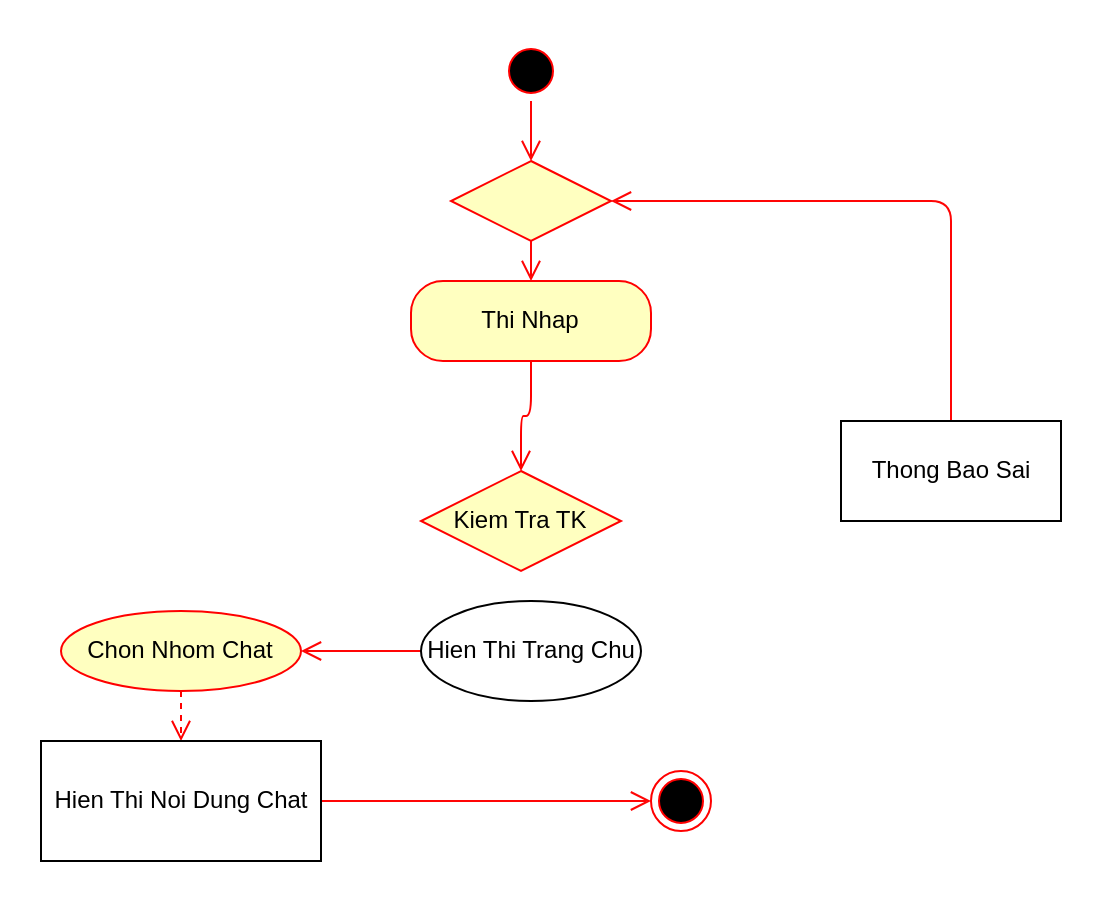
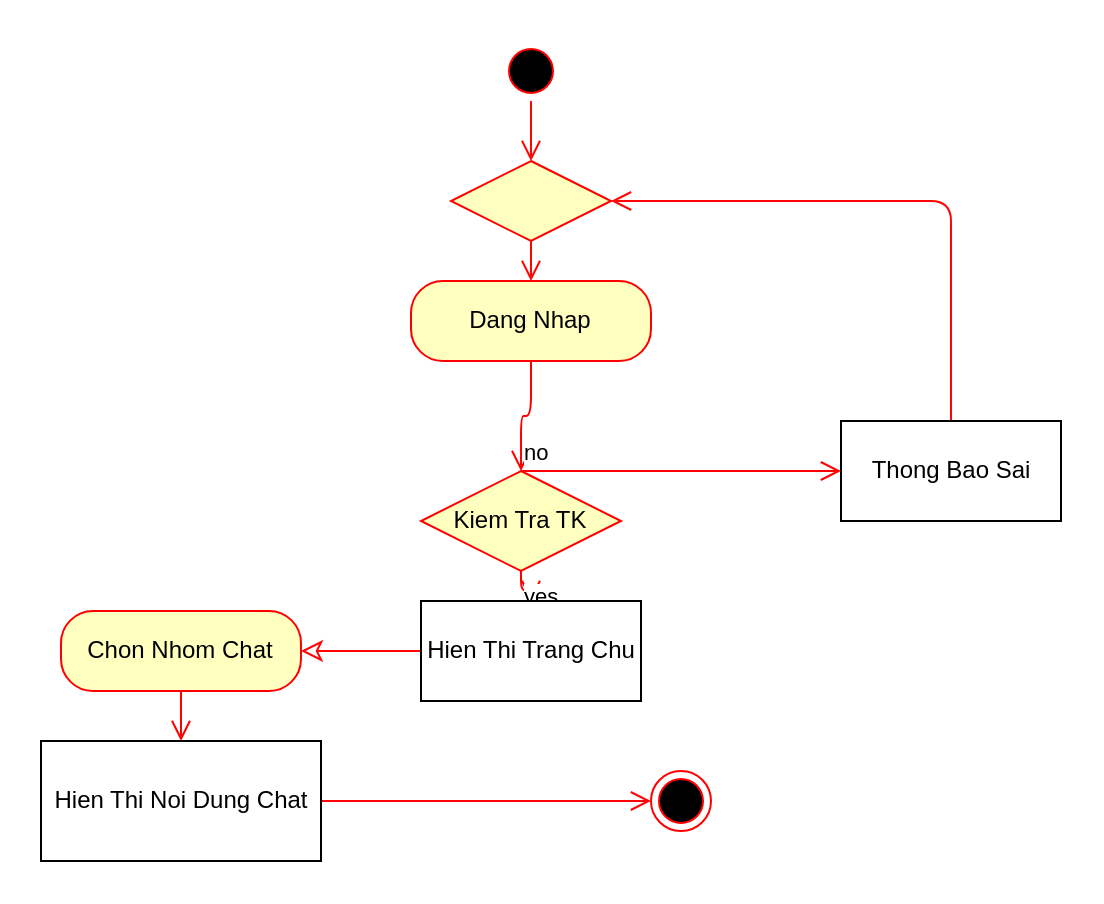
(531, 321) -> (531, 321)
none -> (674, 471)
none -> (523, 590)
(181, 651) -> (181, 651)
(313, 651) -> (319, 651)
(531, 651) -> (531, 651)
(181, 715) -> (181, 715)
